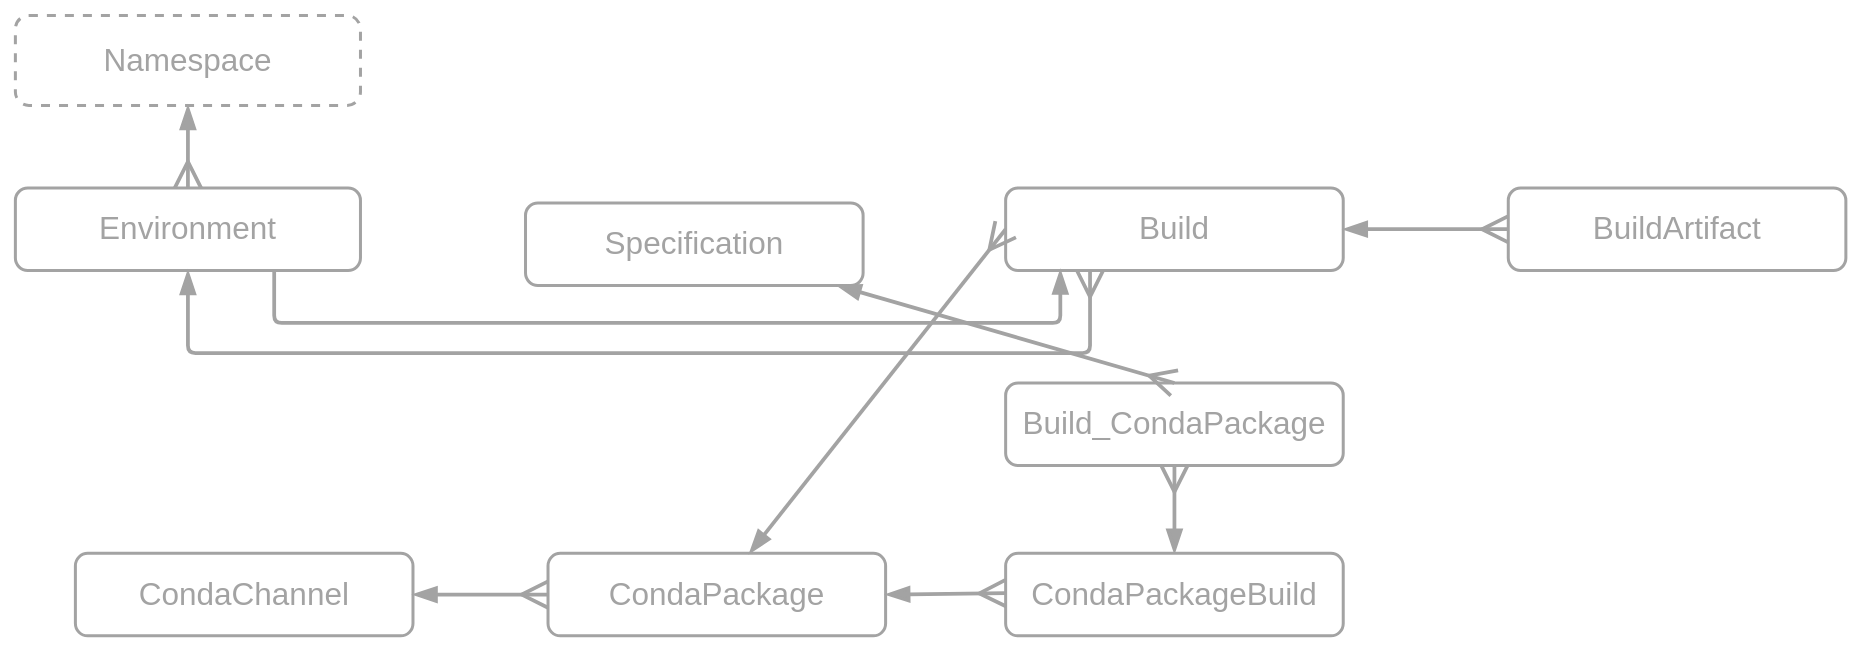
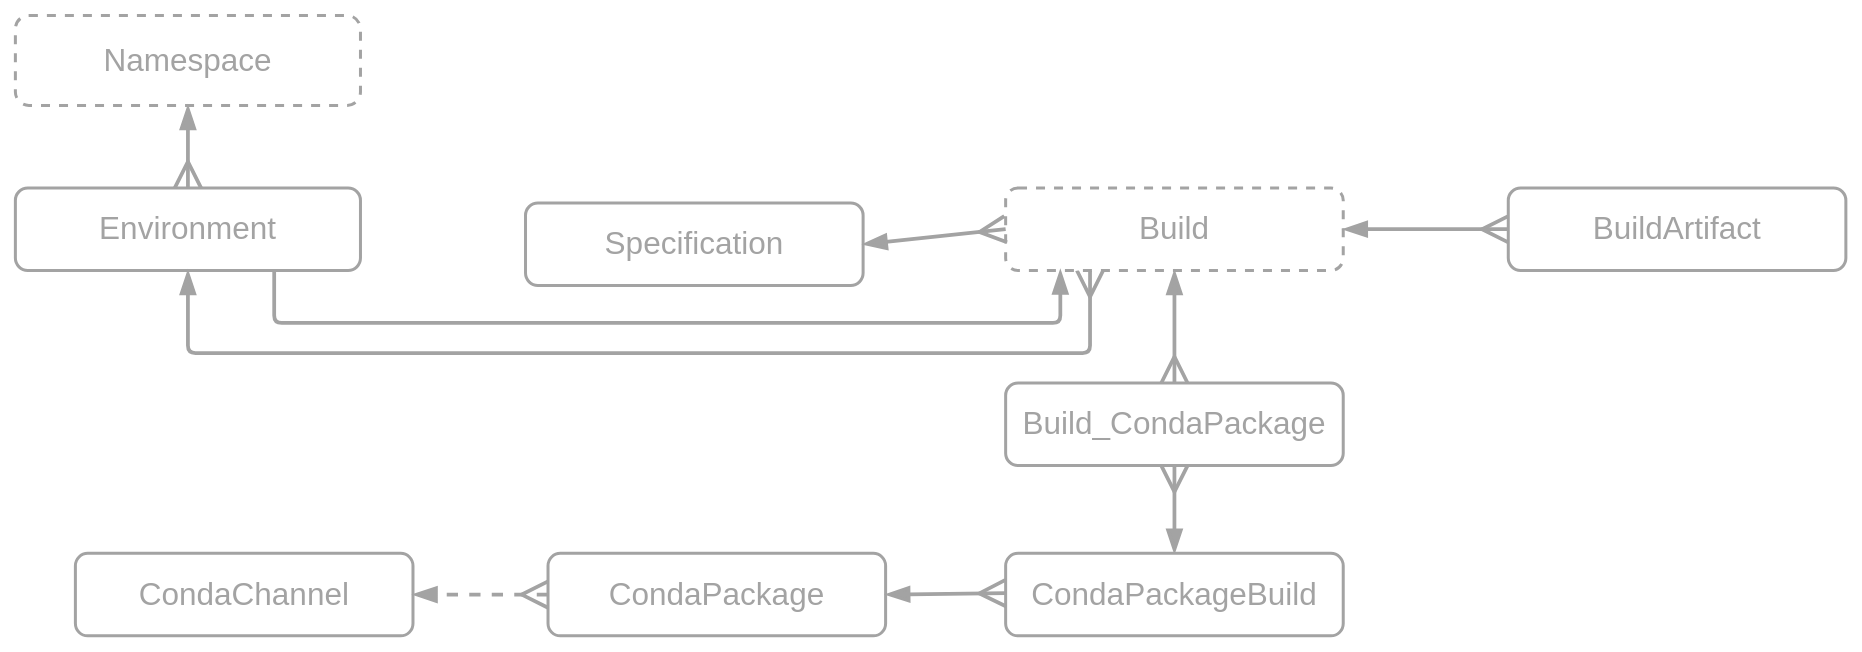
(1174, 229) -> (1174, 229)
(1123, 368) -> (1174, 338)
(884, 382) -> (946, 235)
(531, 594) -> (531, 594)
